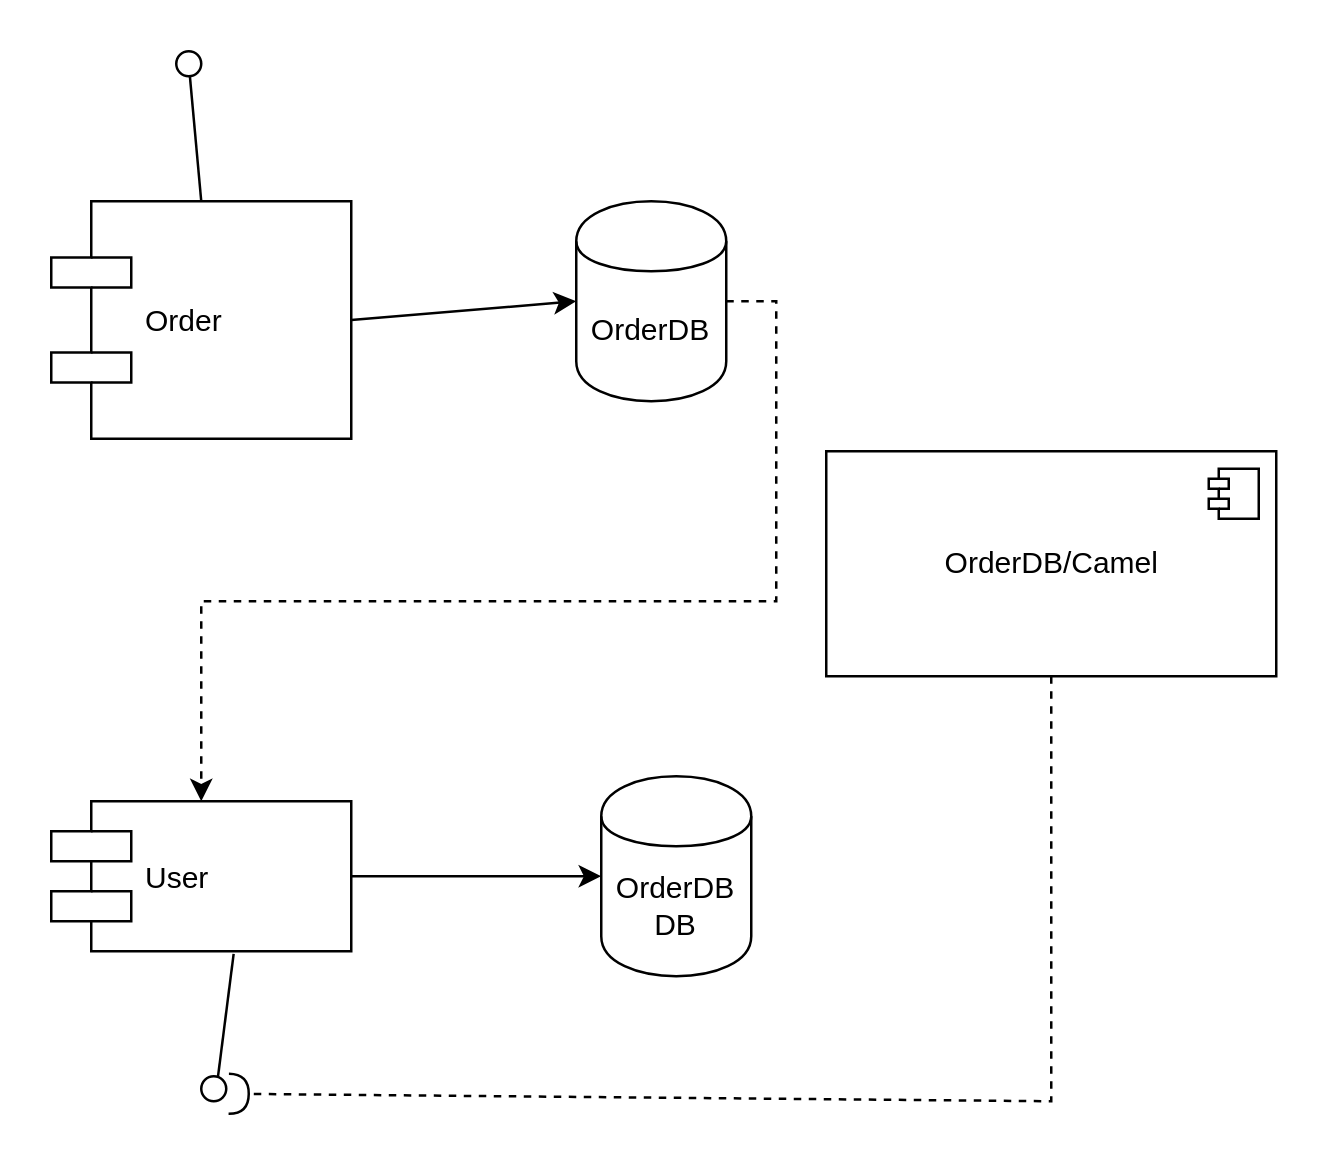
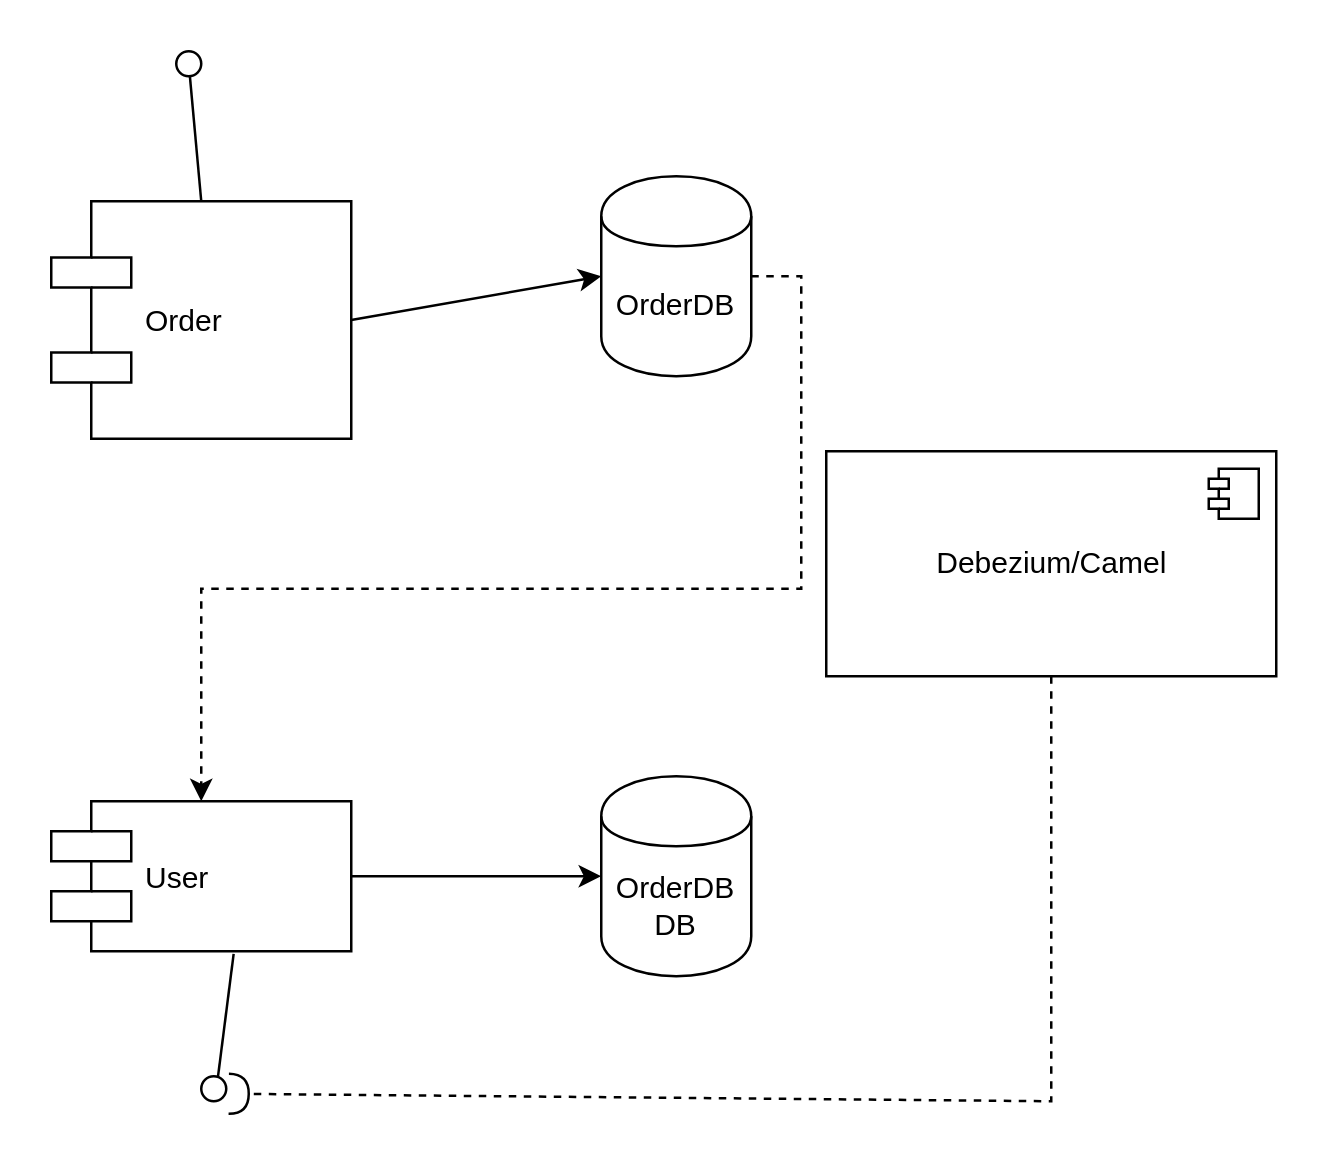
(651, 301) -> (676, 276)
(1053, 564) -> (1053, 564)
